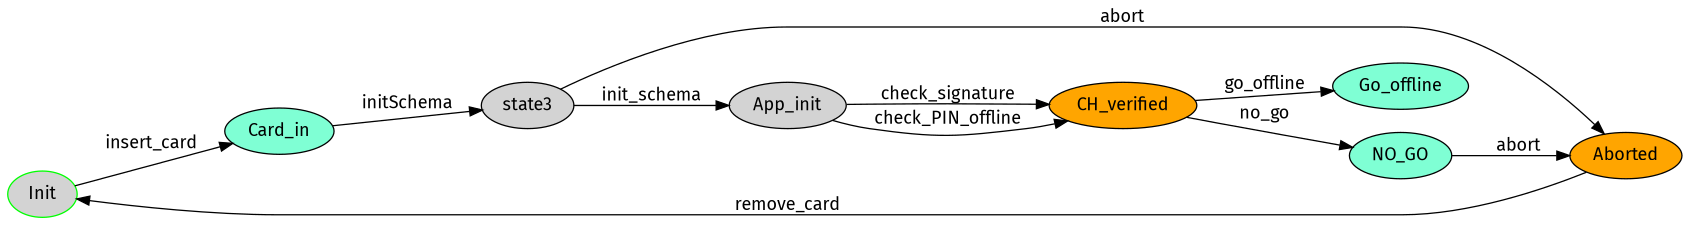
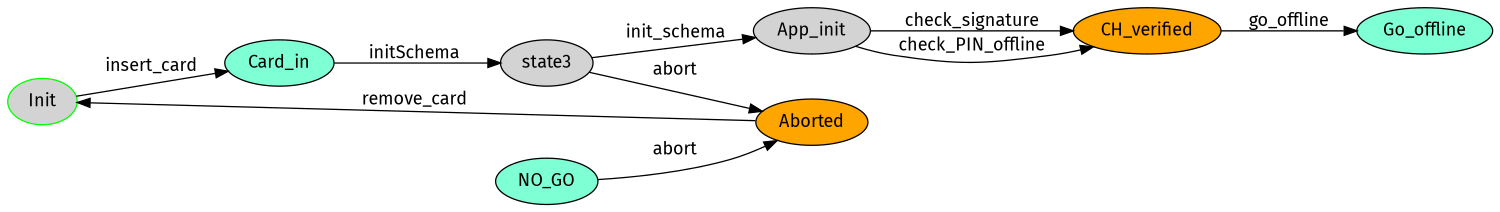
(1263, 131) -> none
